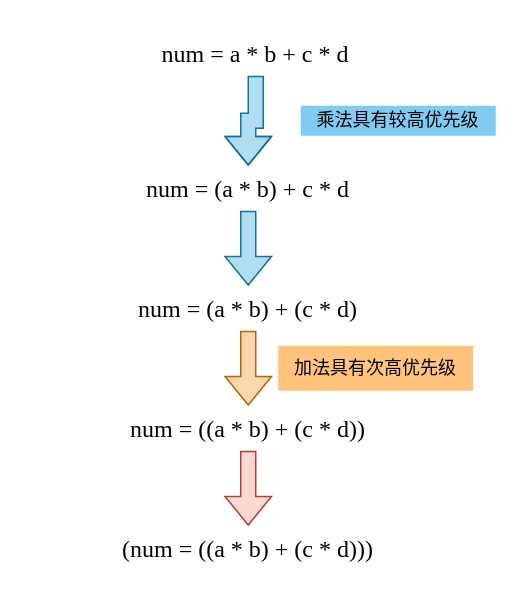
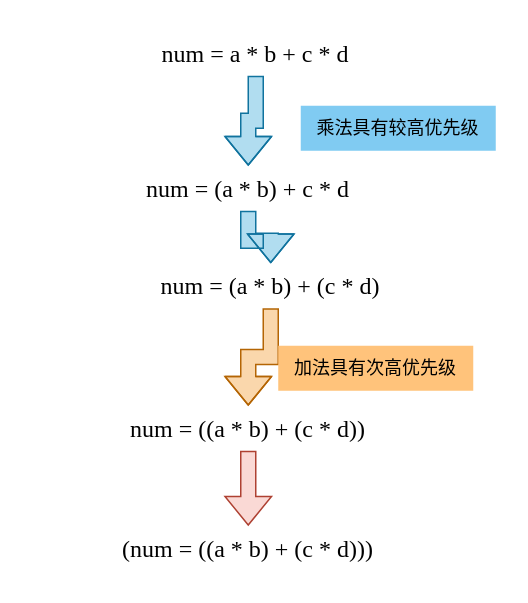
(398, 121) -> (398, 128)
(248, 308) -> (271, 286)
